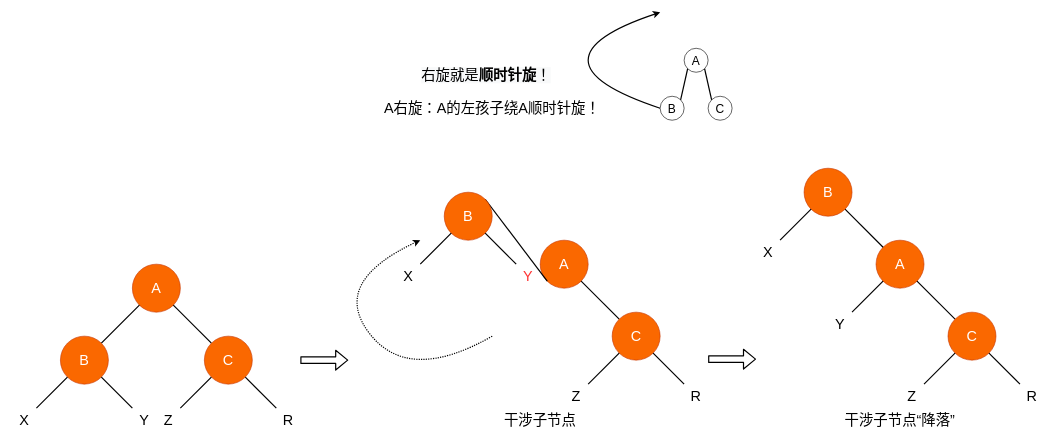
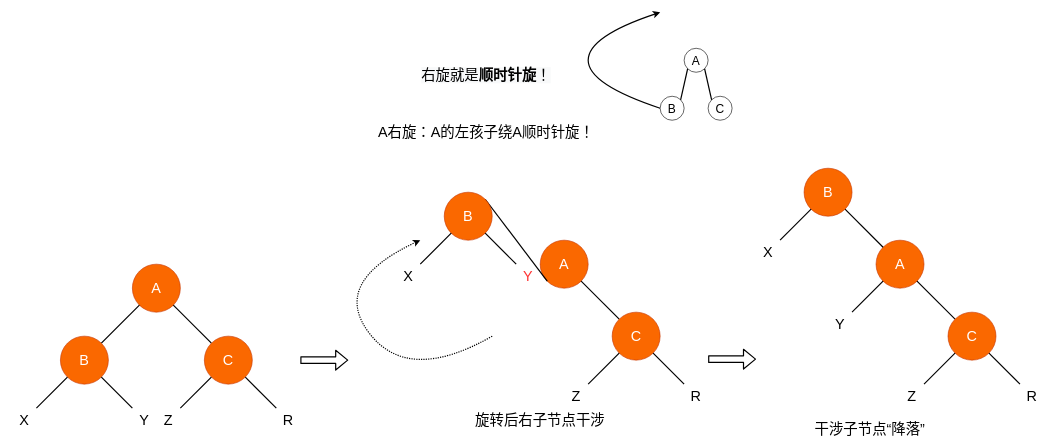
(492, 108) -> (486, 132)
(540, 420) -> (540, 420)
(900, 420) -> (870, 429)
